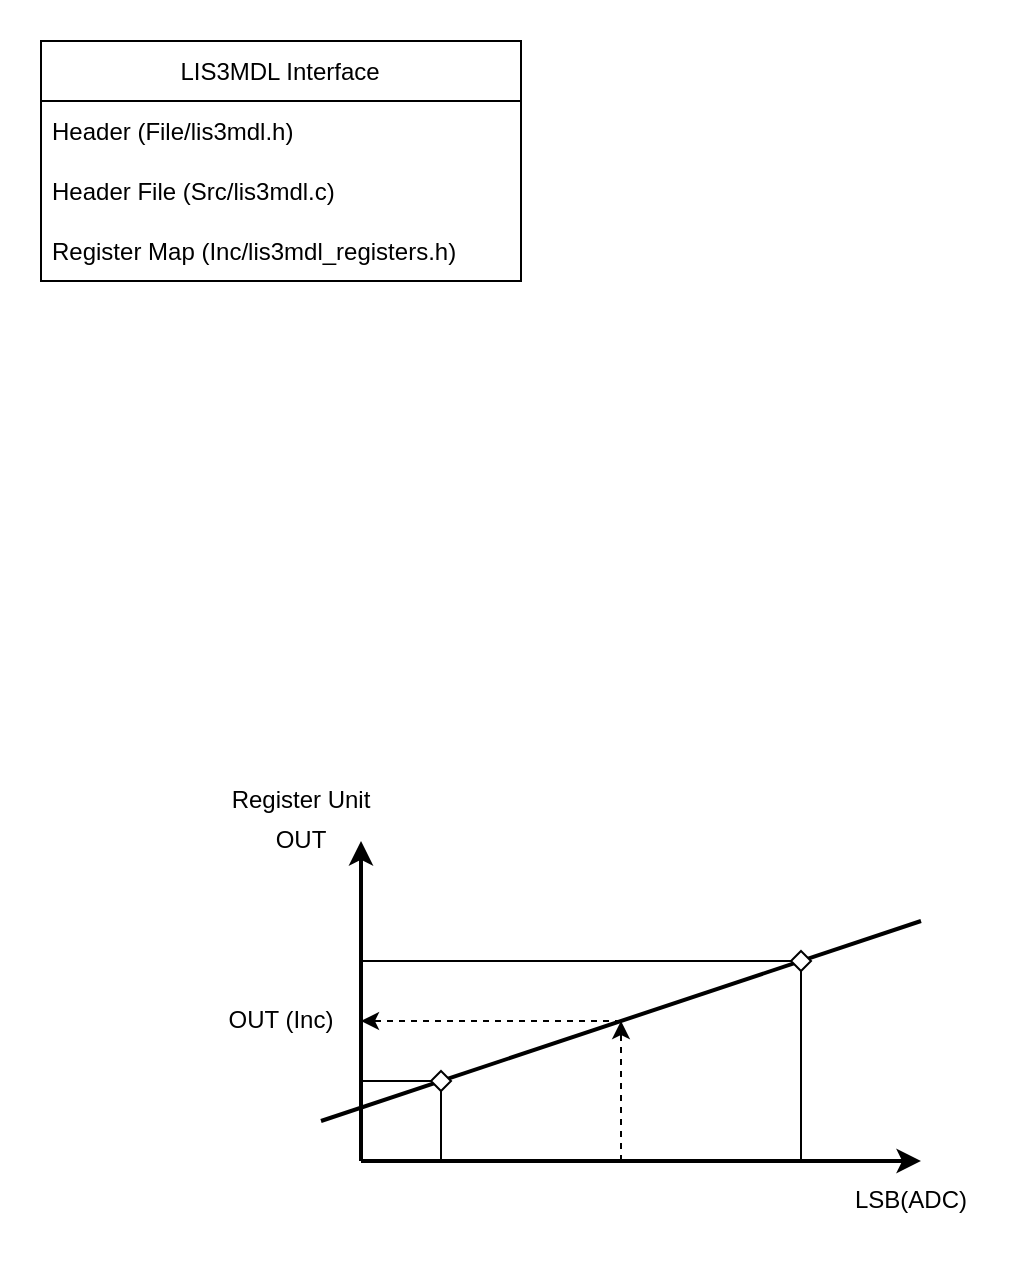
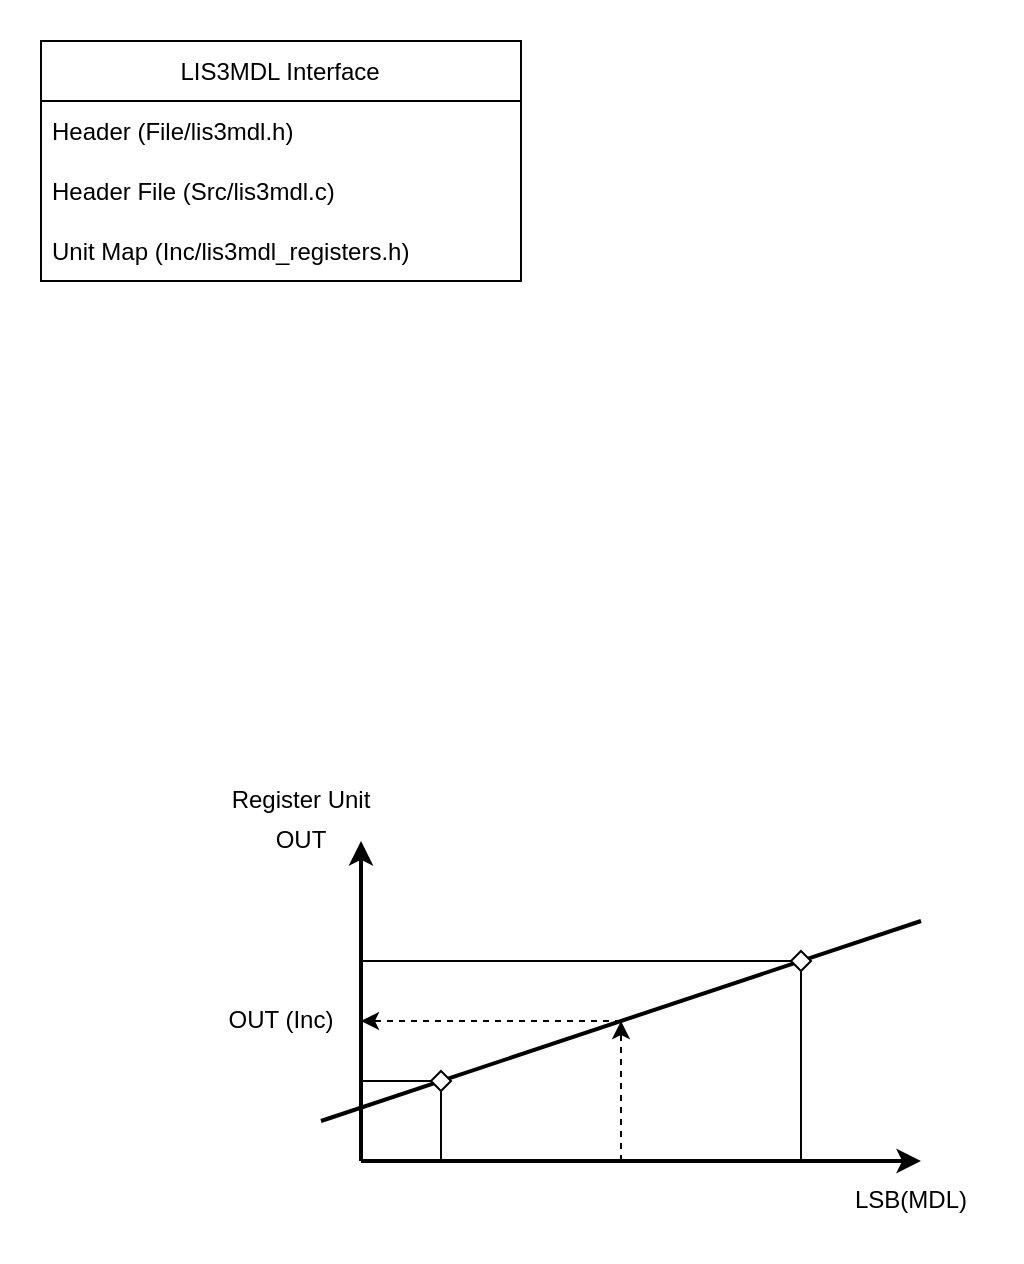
(282, 252) -> (256, 252)
(912, 1201) -> (912, 1201)
